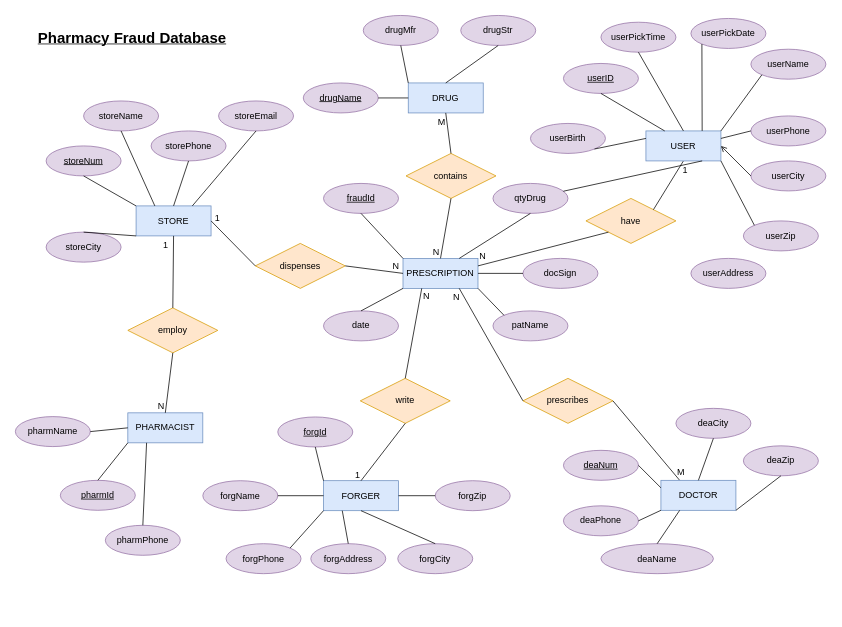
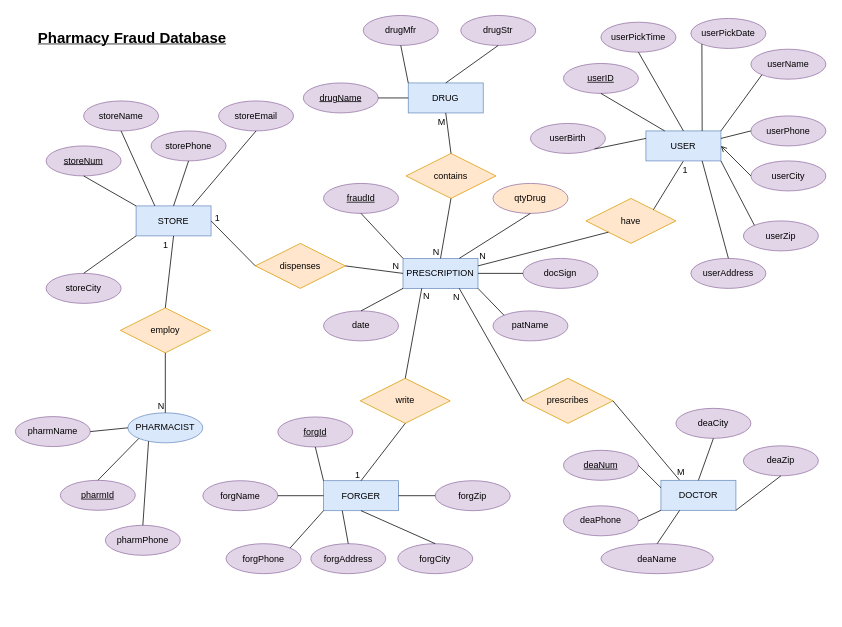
(633, 176) -> (716, 210)
(531, 198) -> (531, 198)
(84, 247) -> (84, 288)
(173, 330) -> (165, 330)
(165, 428) -> (165, 428)
